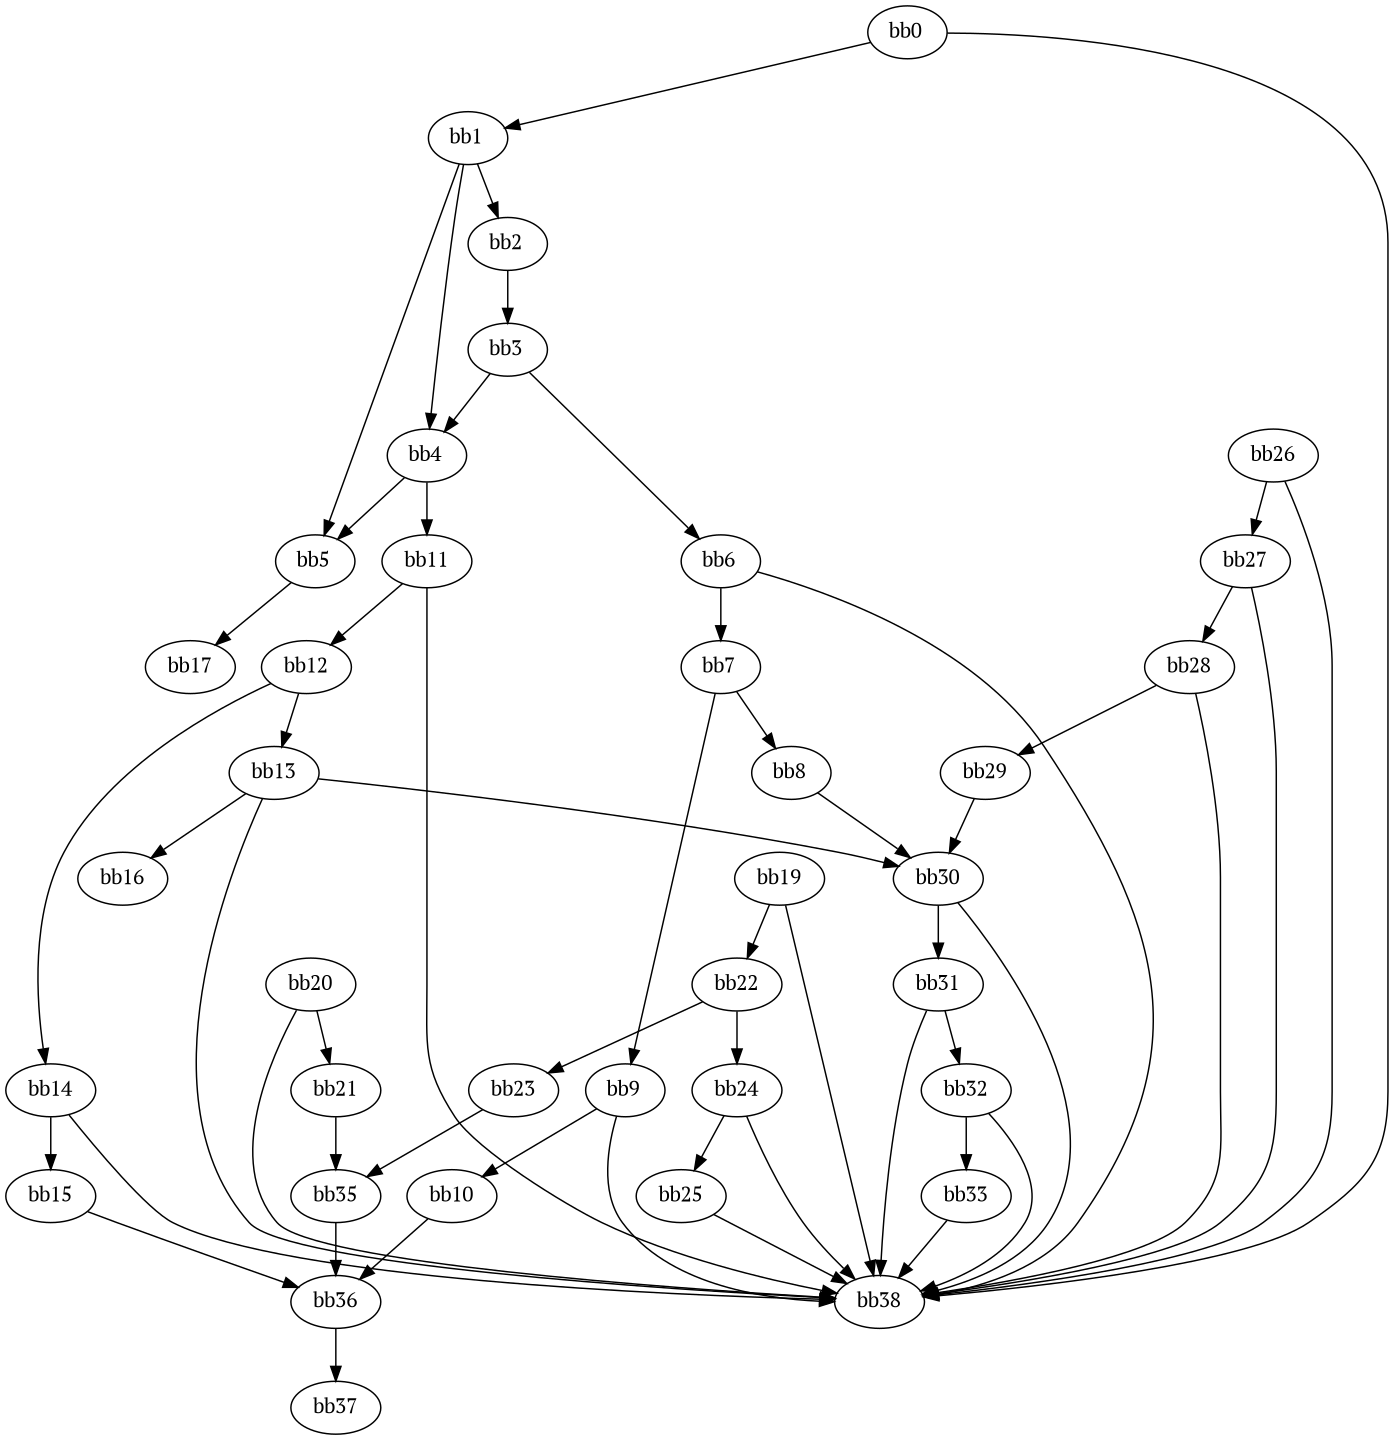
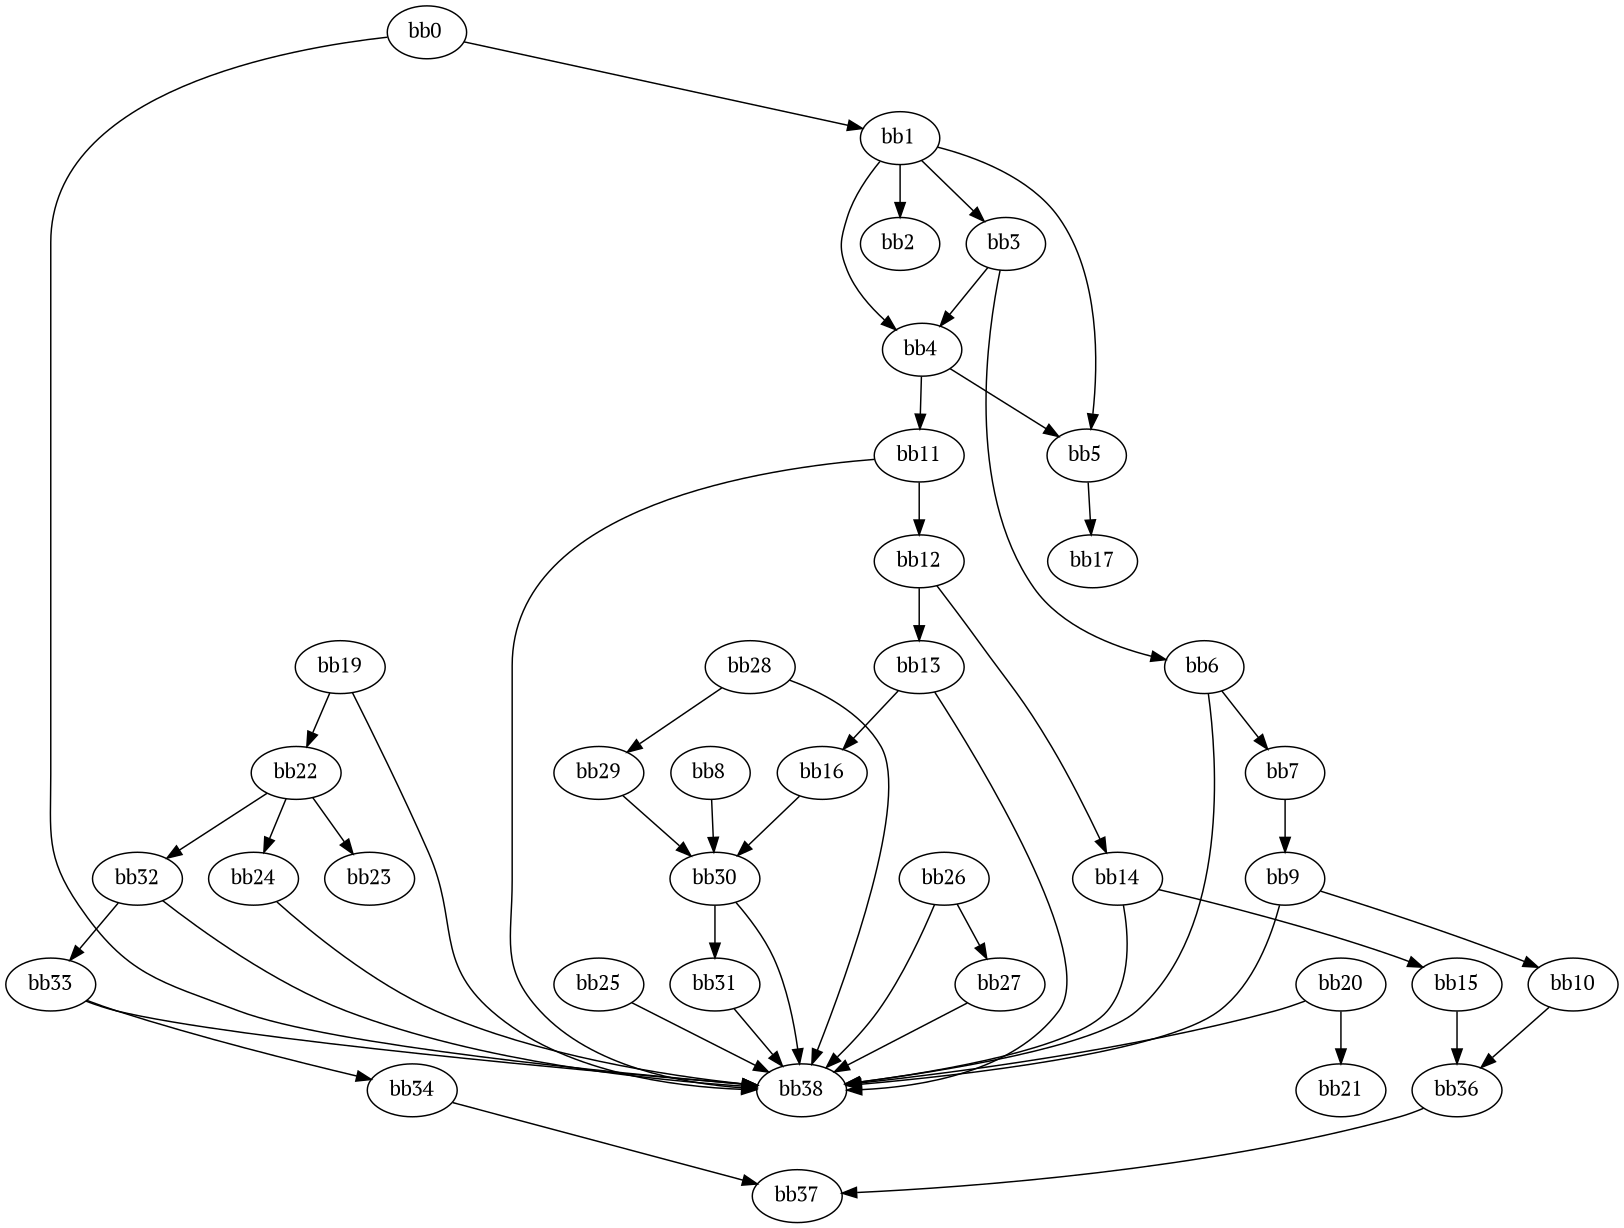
(508, 290) -> (948, 186)
(1221, 607) -> none
(752, 714) -> none
(602, 814) -> (774, 821)
(950, 1030) -> (223, 822)
none -> (412, 1090)
(713, 1136) -> none
(336, 1196) -> none
